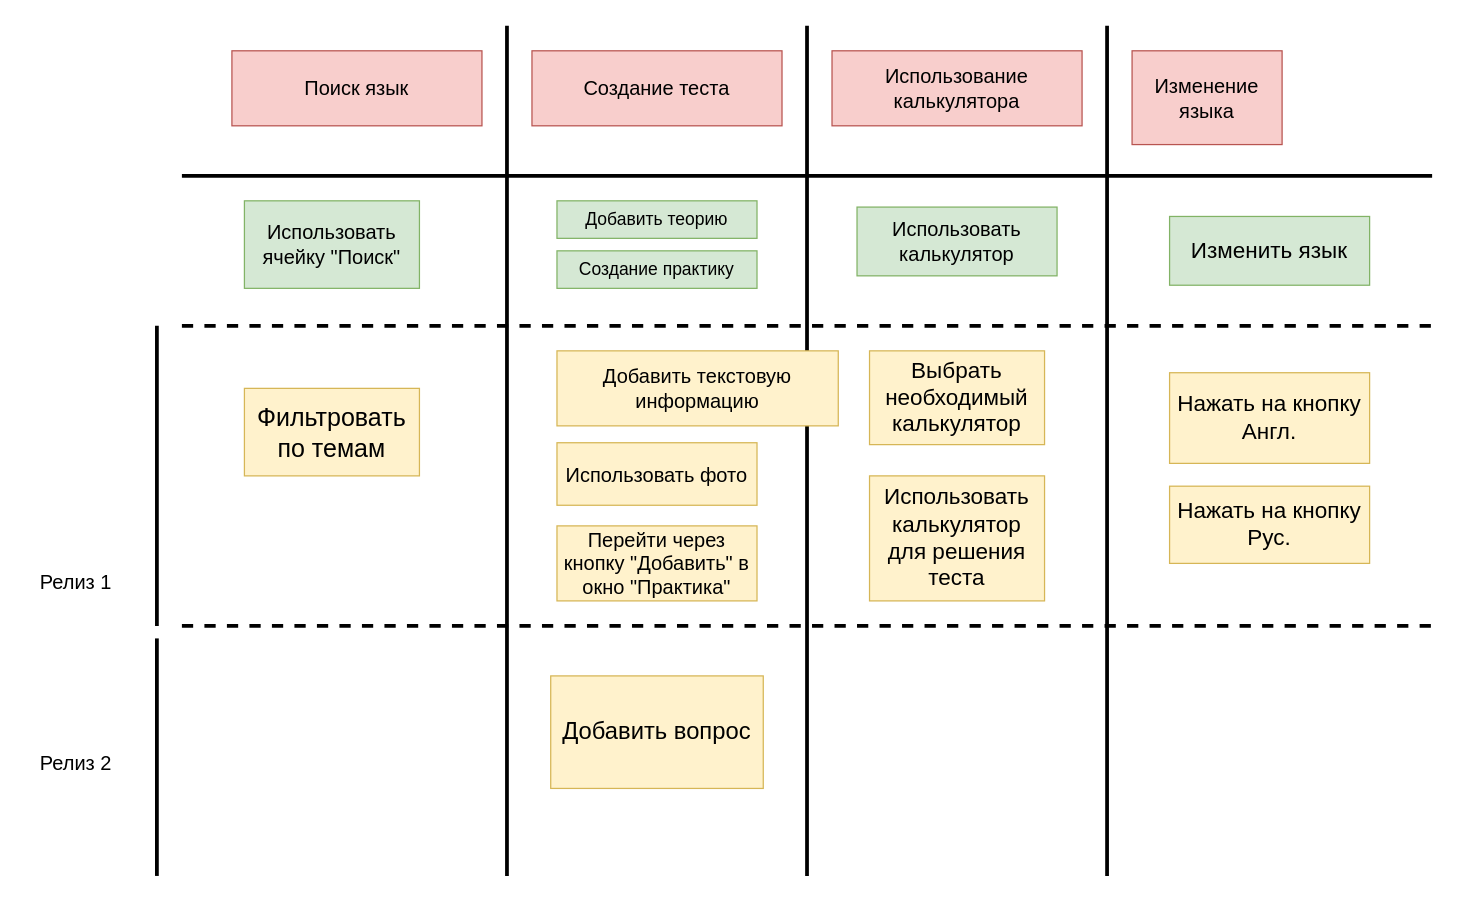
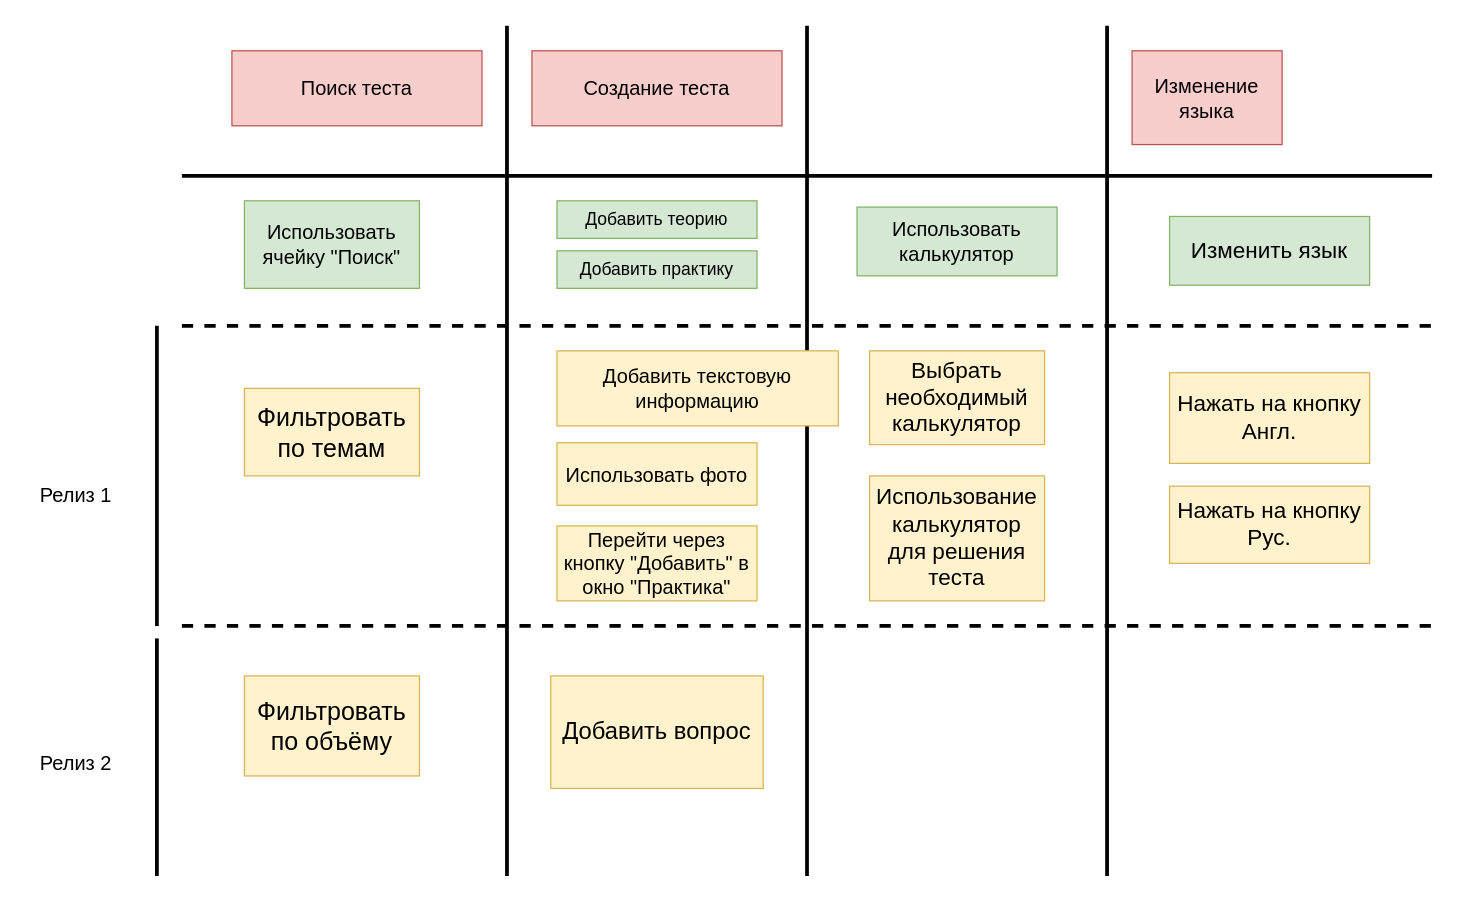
(357, 88) -> (357, 88)
(957, 88) -> none
(657, 269) -> (657, 269)
(957, 538) -> (957, 538)
(76, 582) -> (76, 494)
none -> (332, 726)
